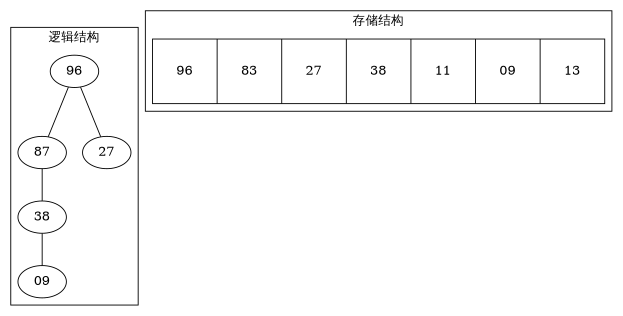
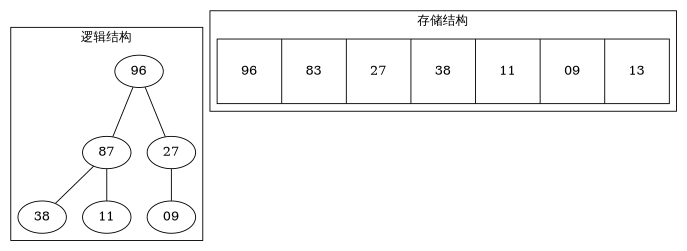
none -> (107, 217)
(42, 250) -> (171, 185)
